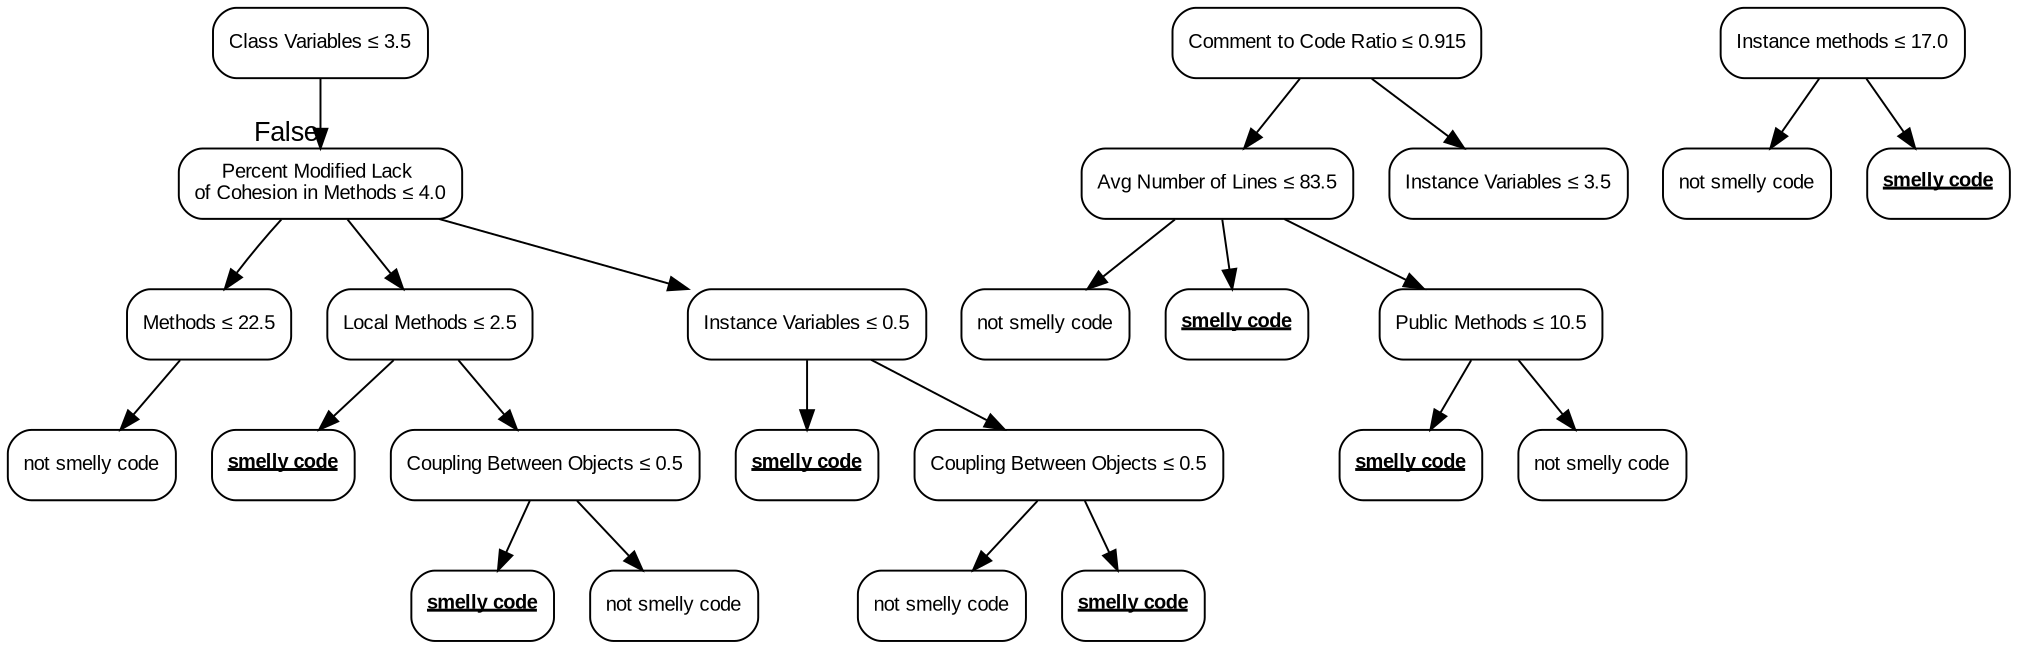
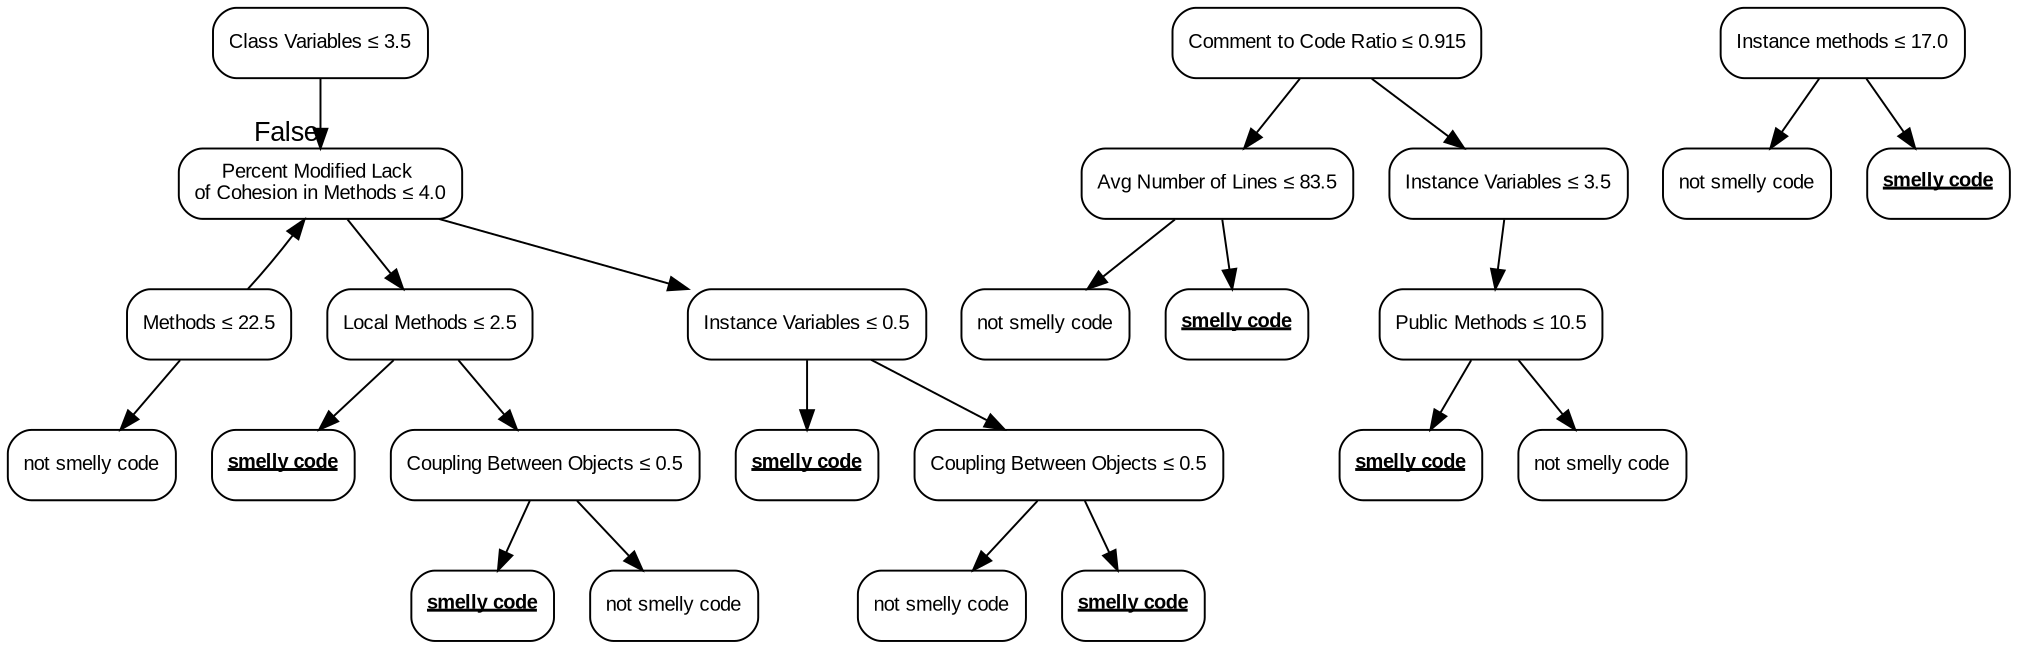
(259, 246) -> (271, 263)
(1345, 250) -> (1501, 244)
